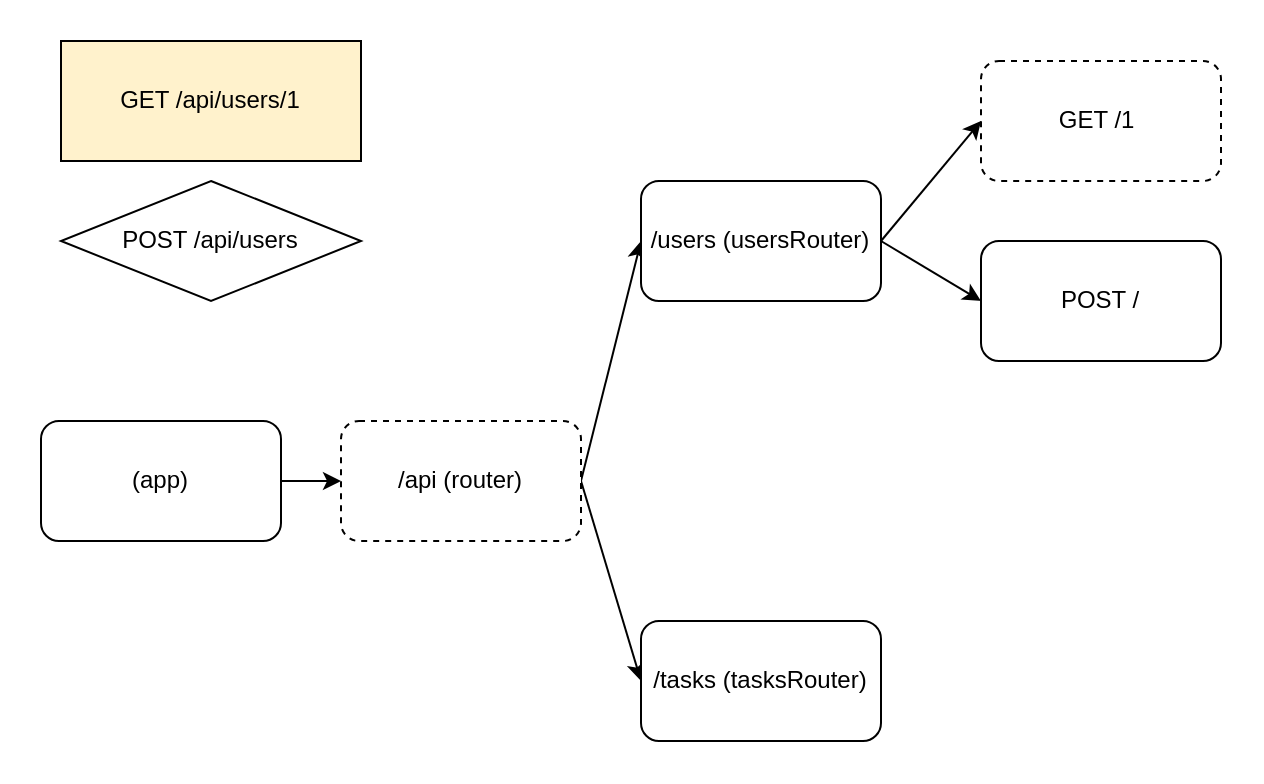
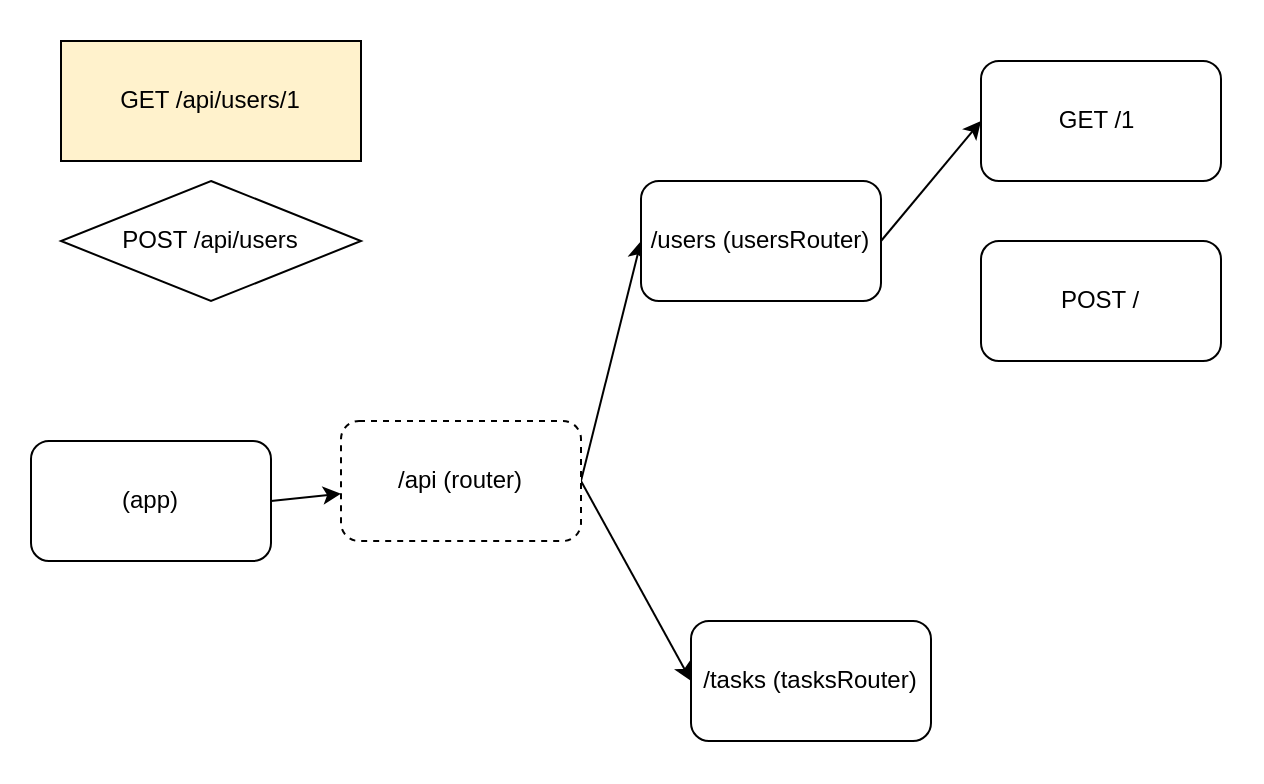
(1101, 121) -> (1101, 121)
(927, 268) -> none
(161, 481) -> (151, 501)
(761, 681) -> (811, 681)
